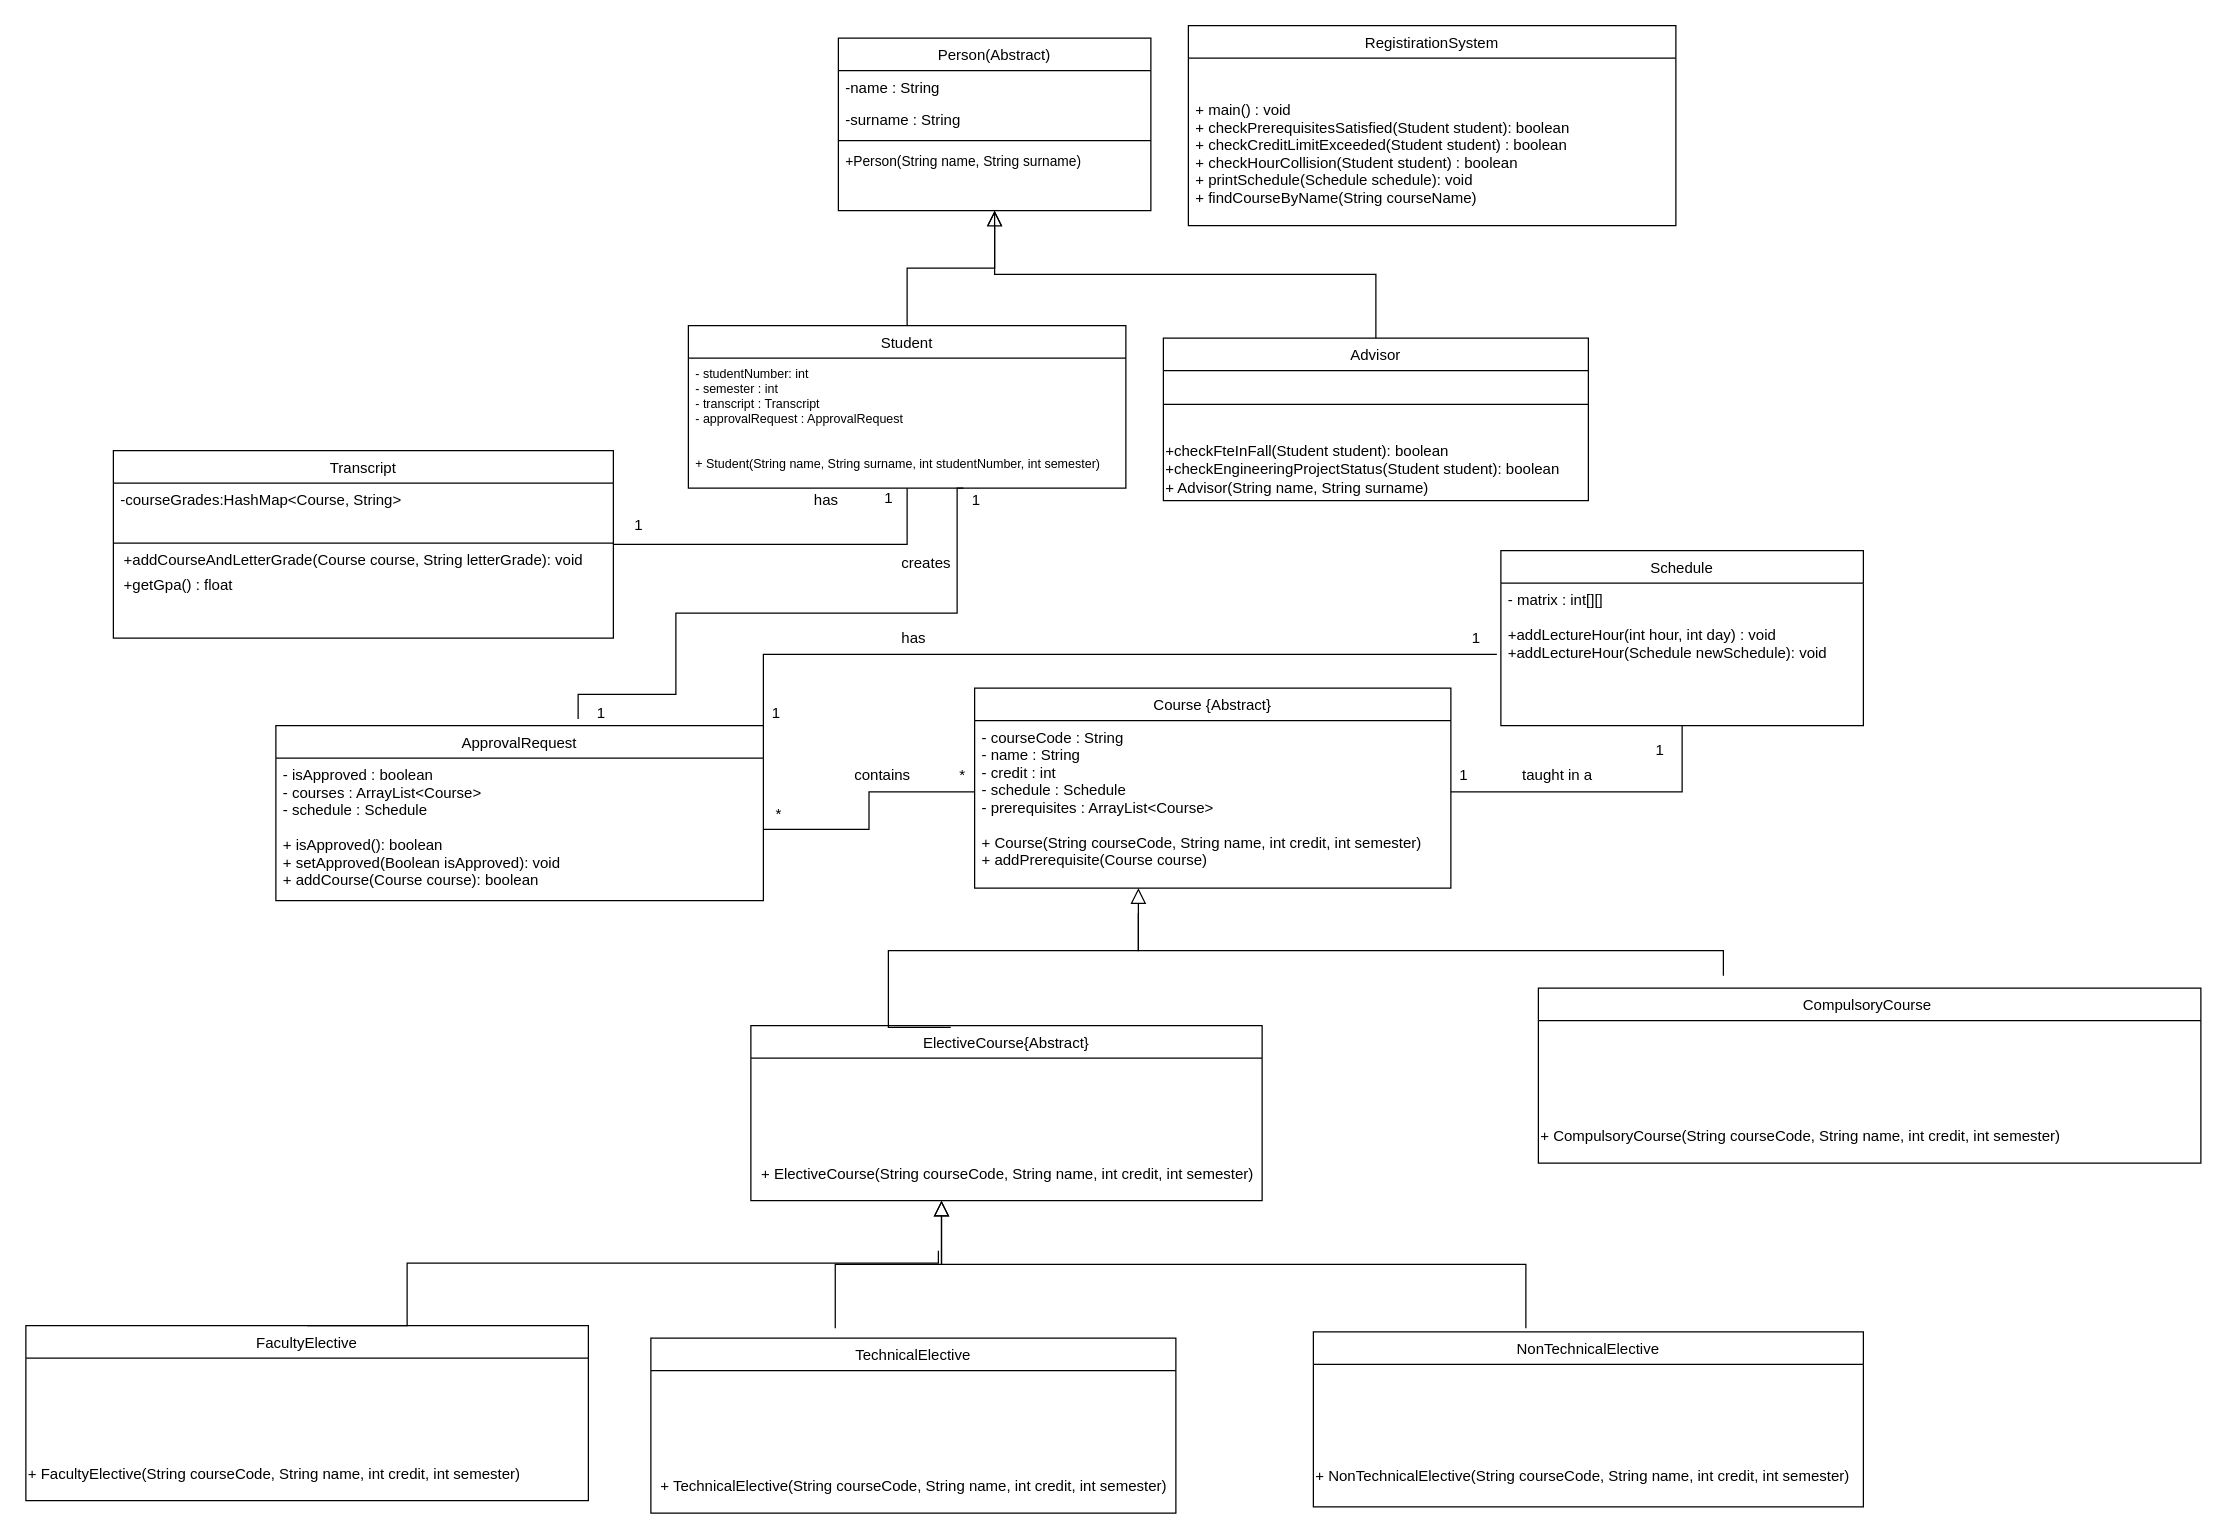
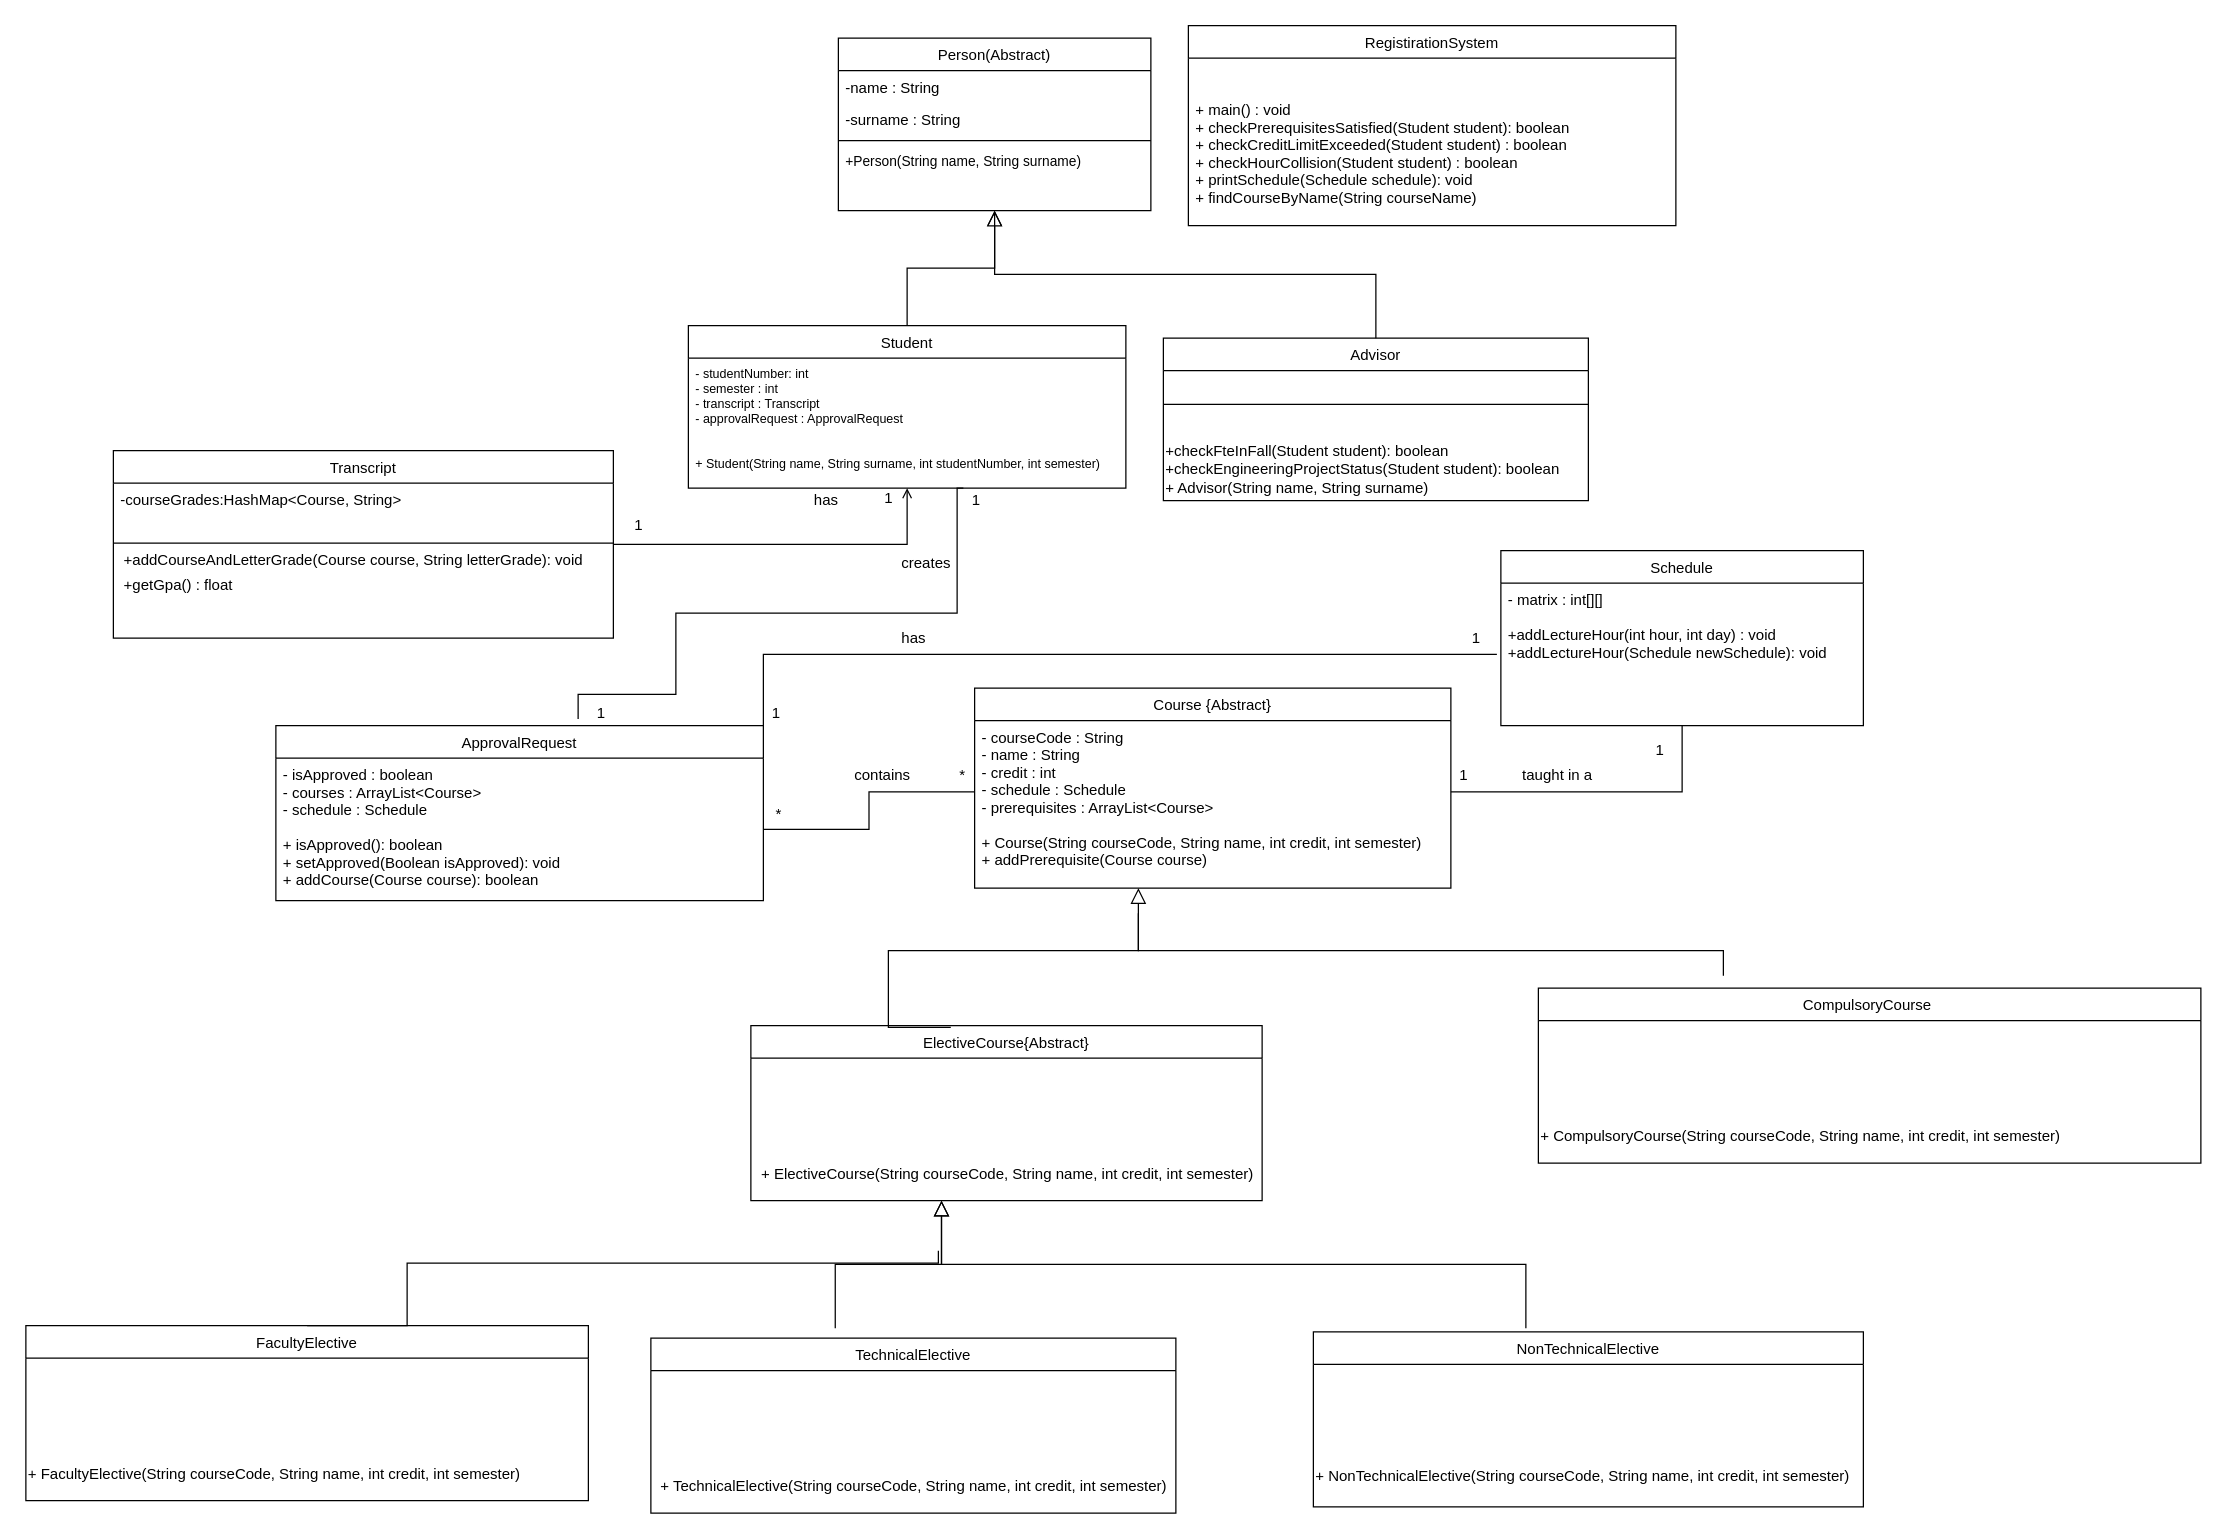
(907, 494) -> (907, 494)
